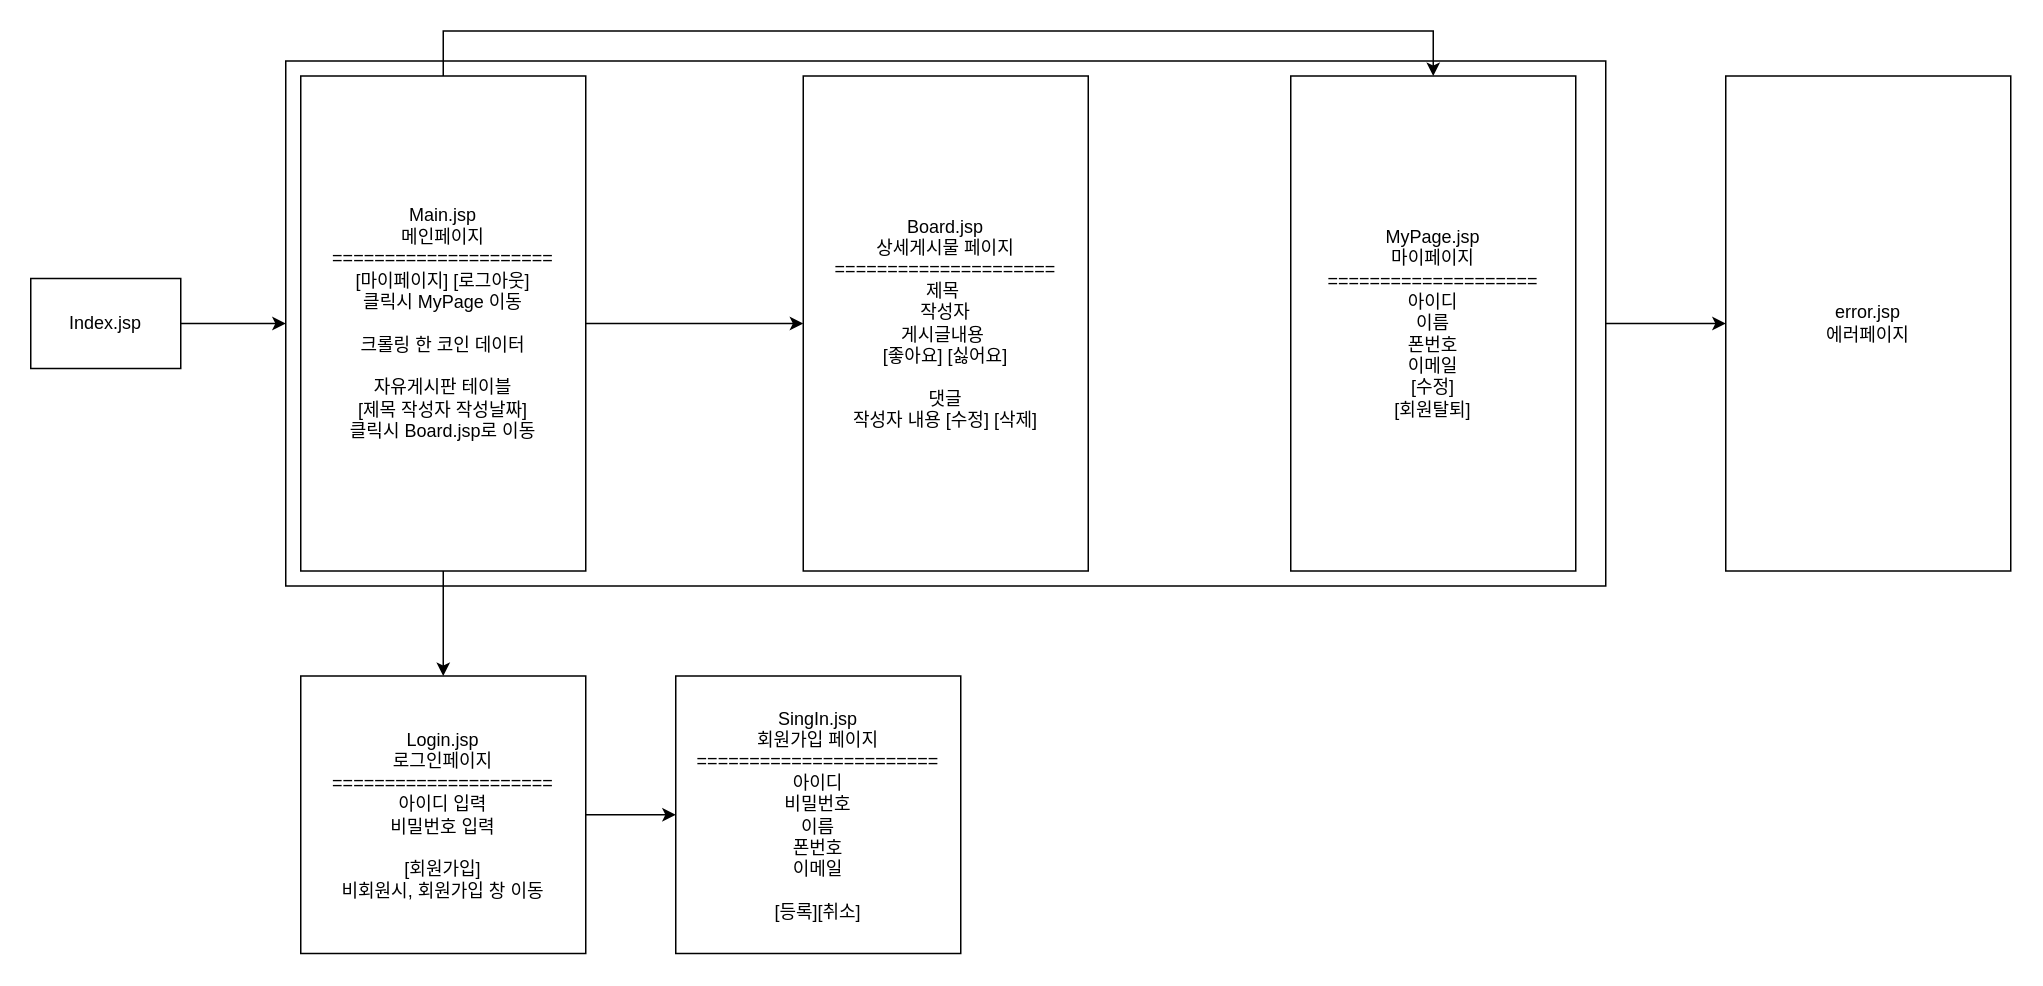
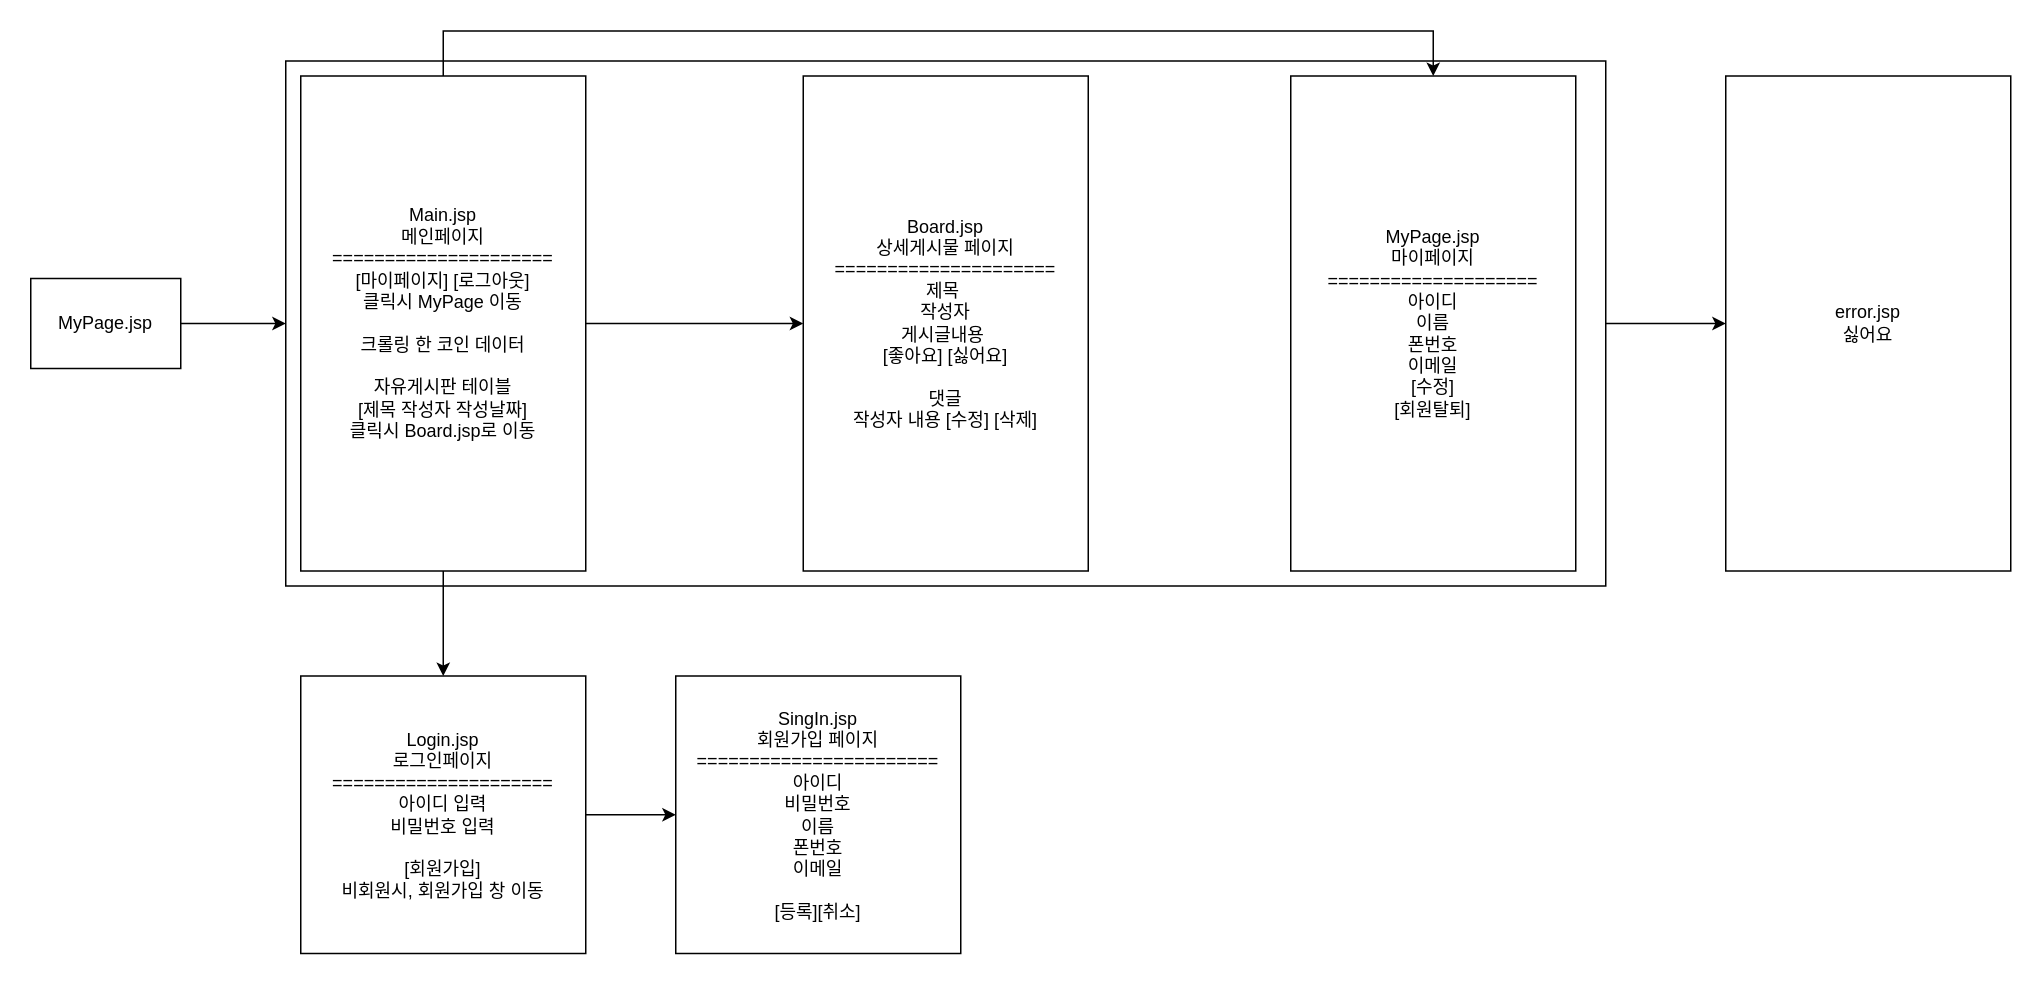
(106, 323) -> (106, 323)
(1868, 323) -> (1868, 323)
